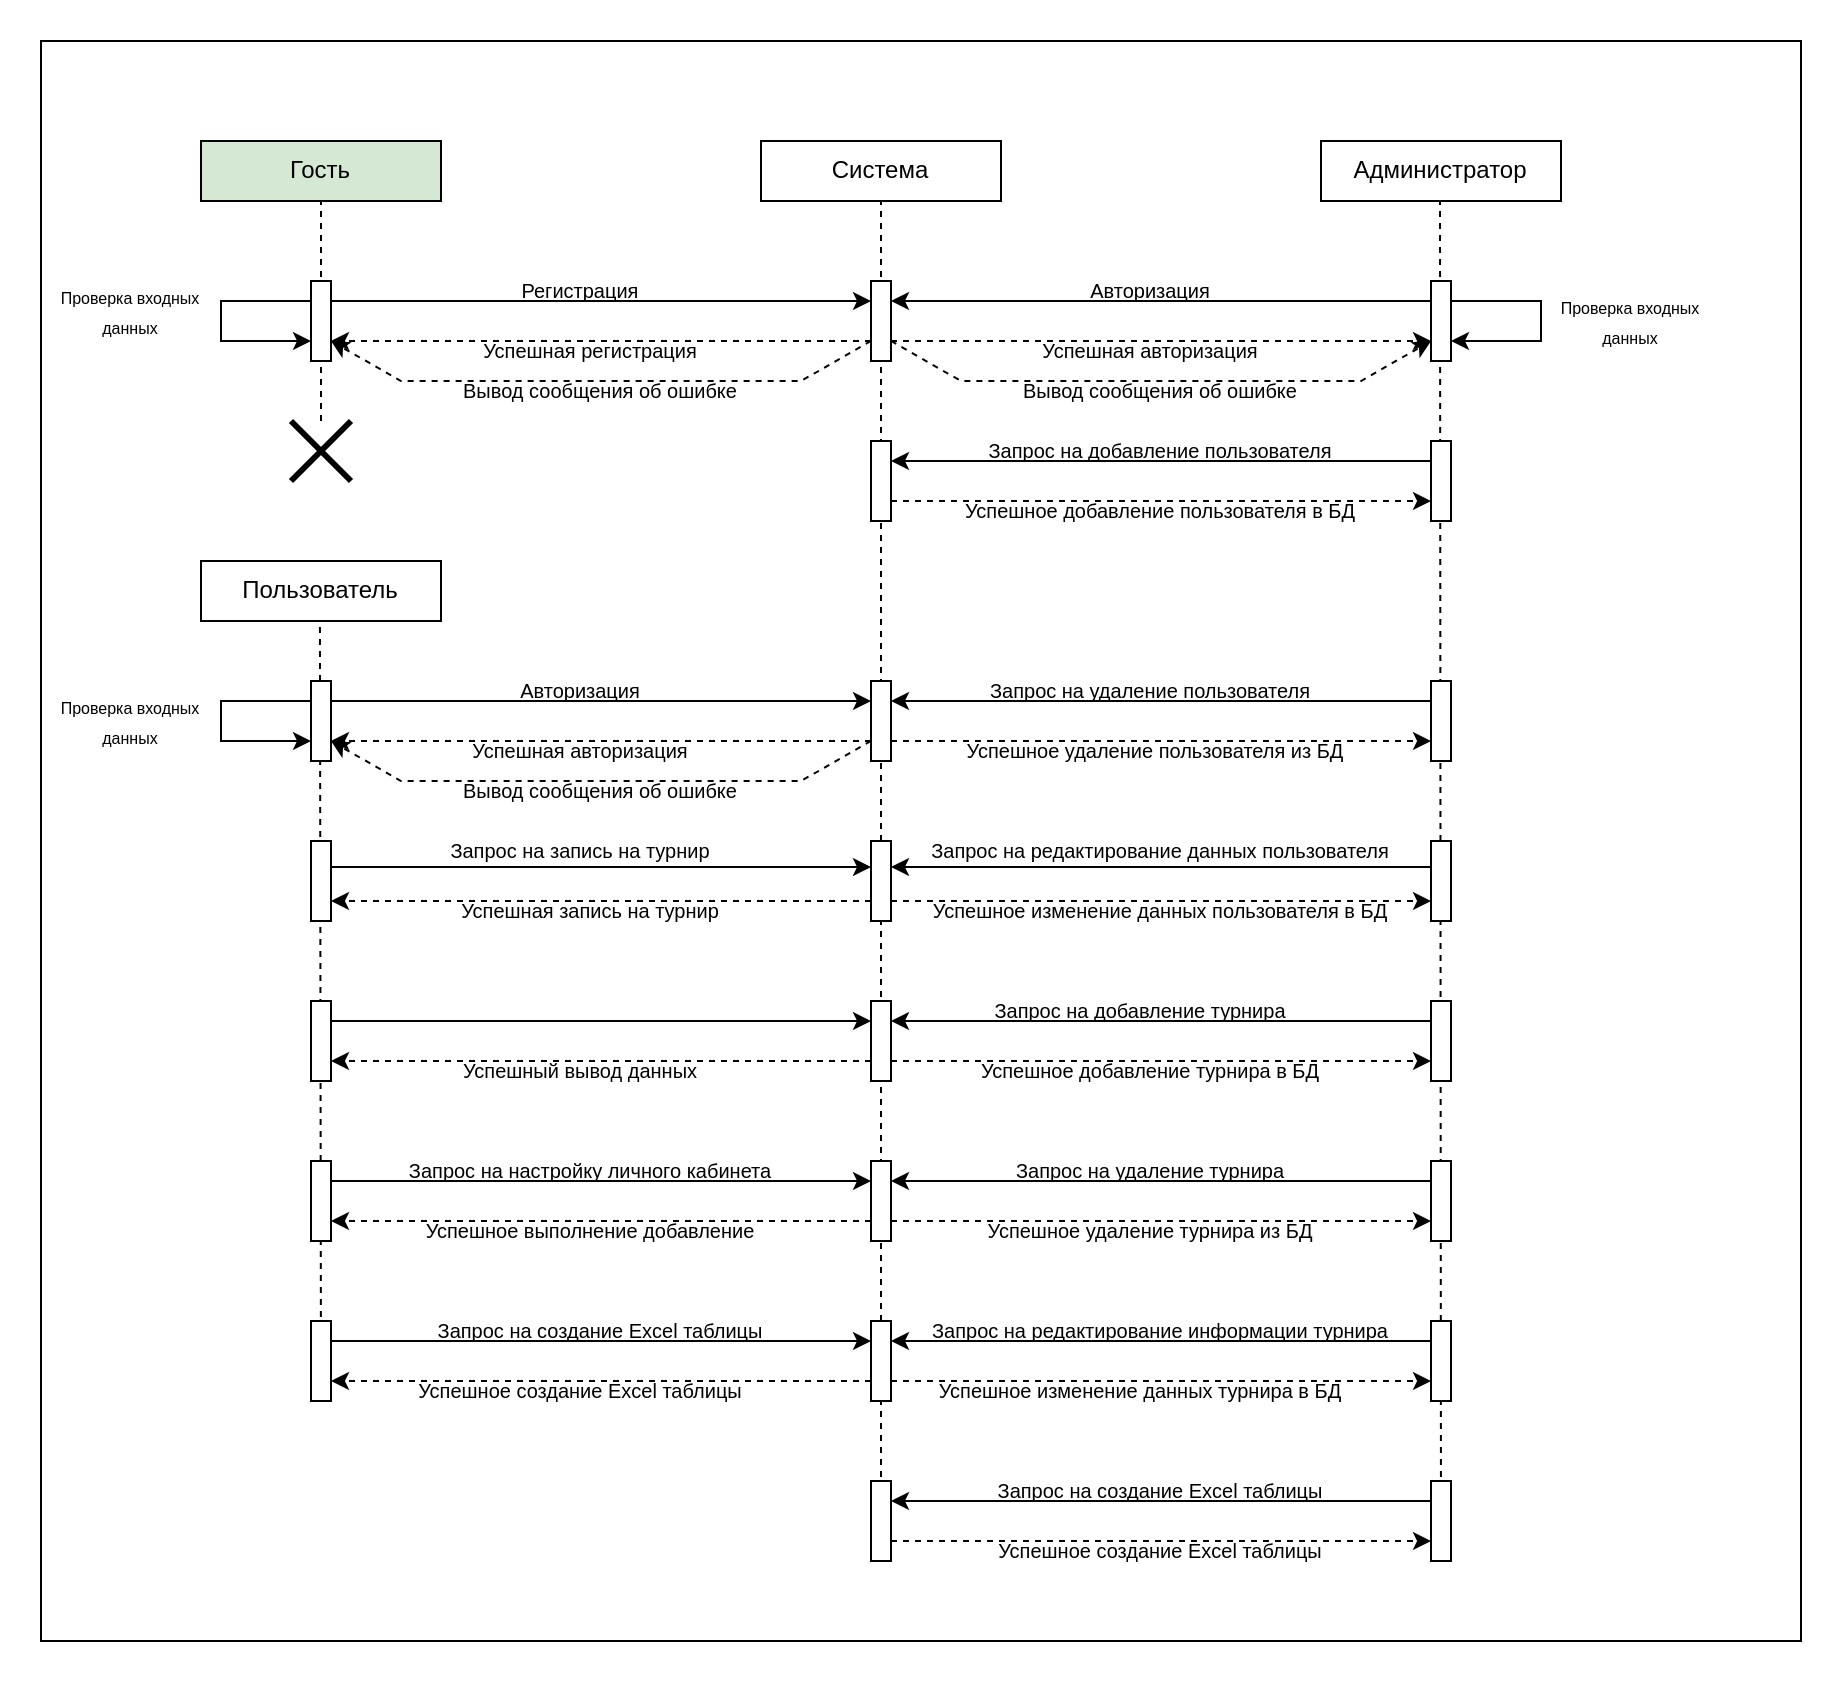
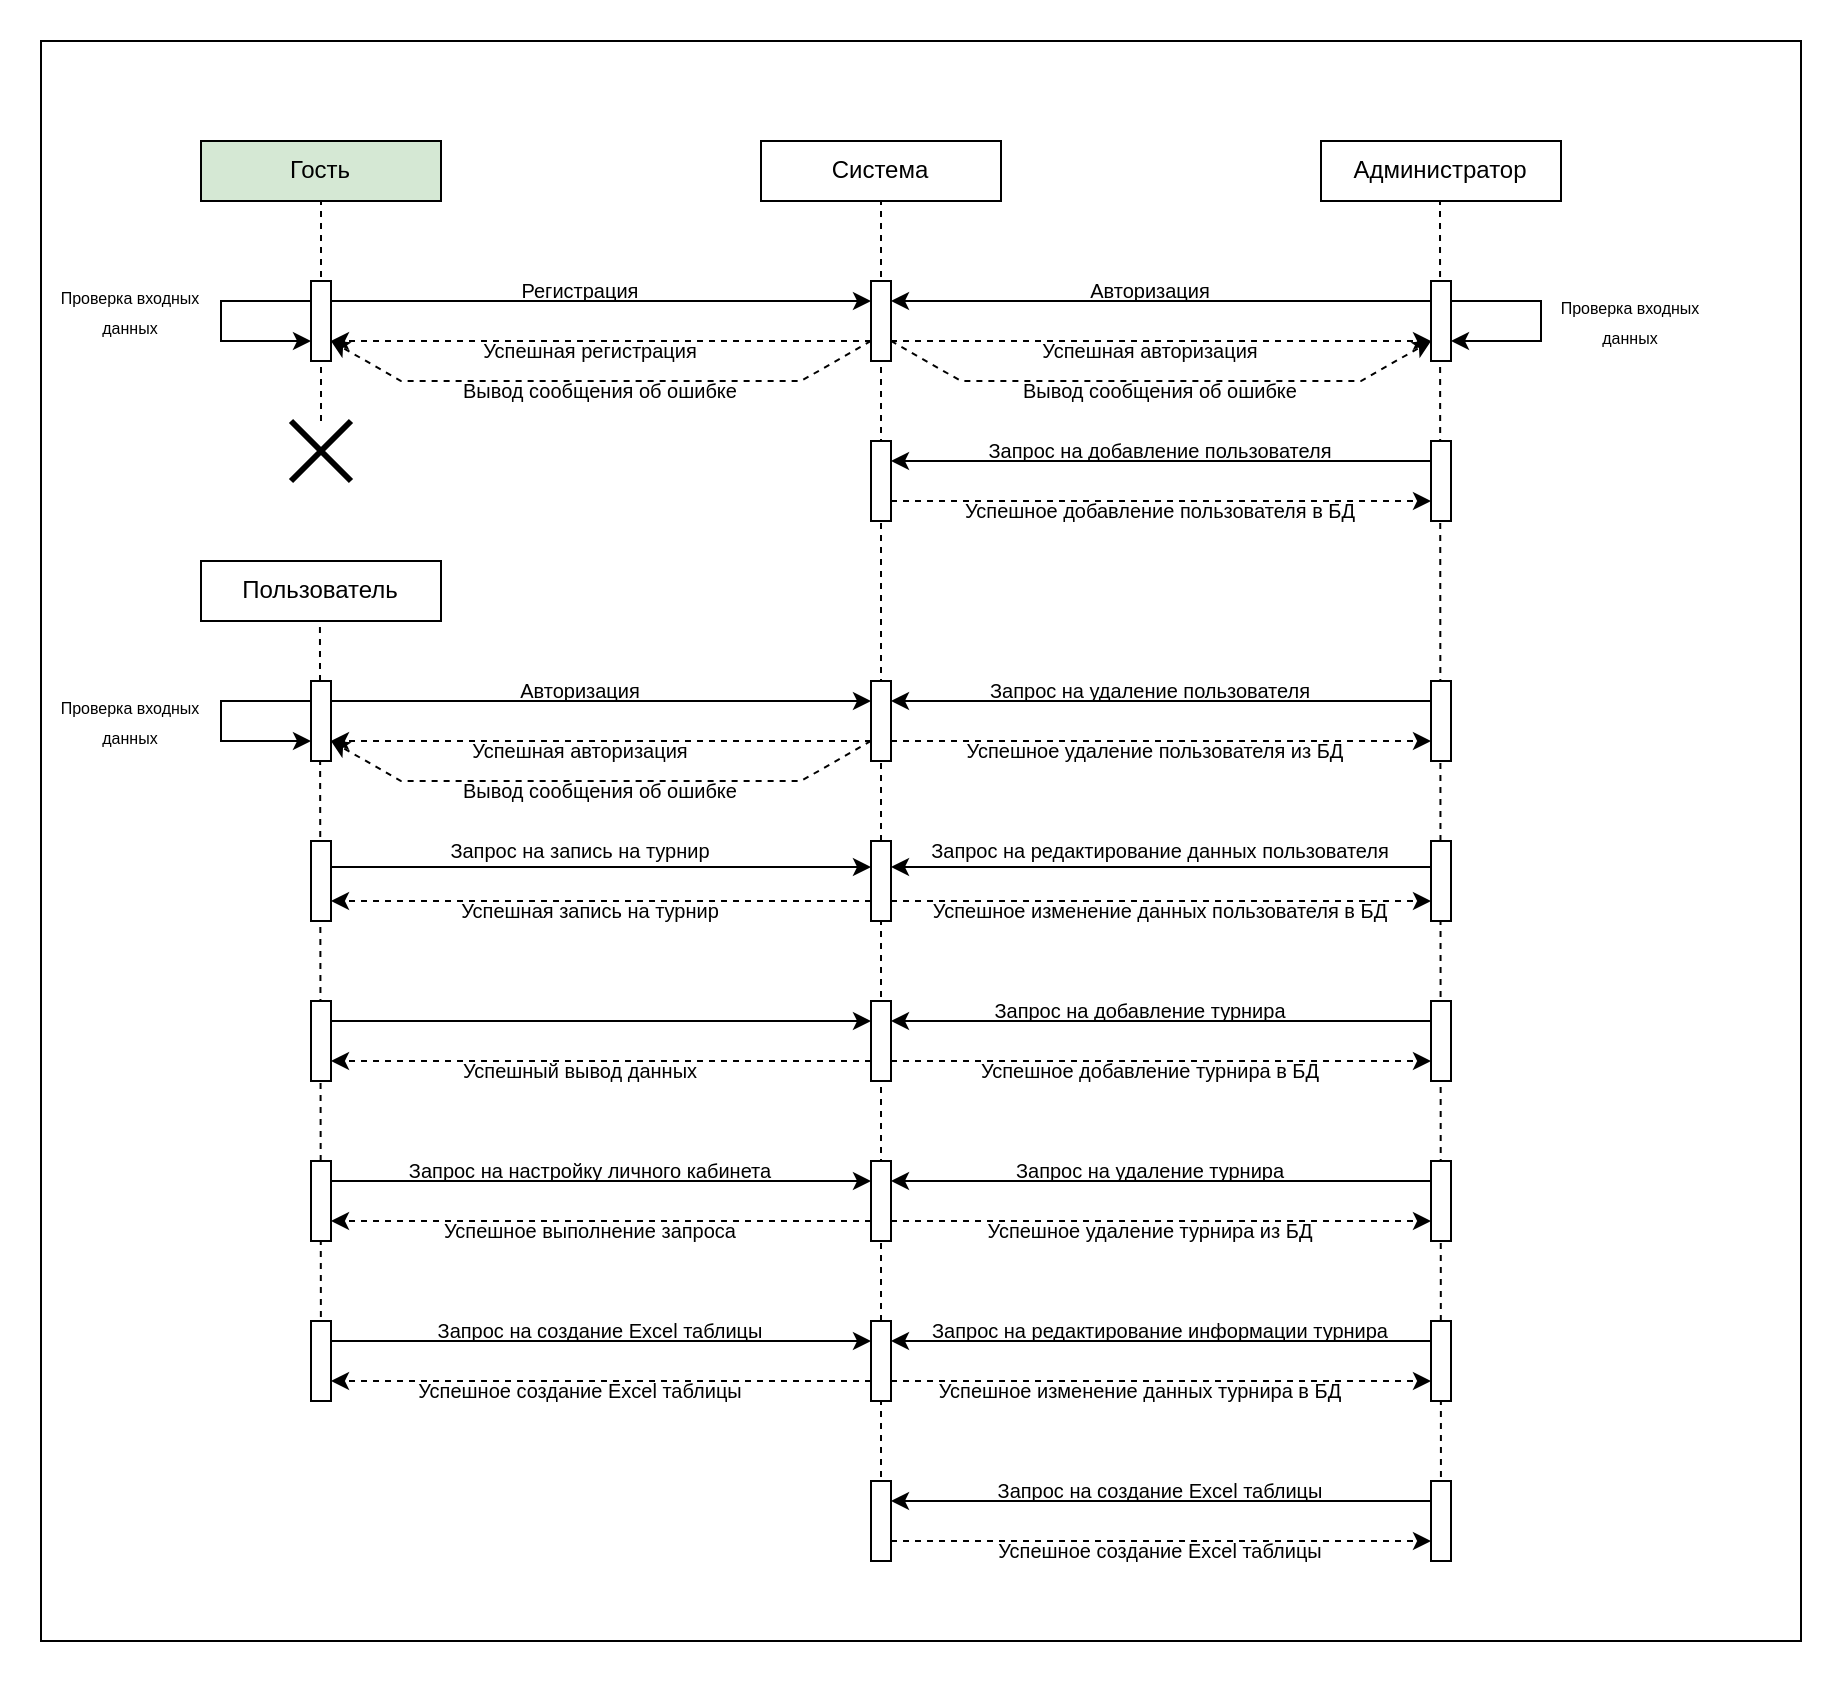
(591, 1231) -> (591, 1231)
